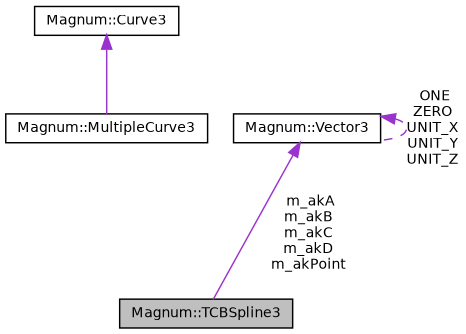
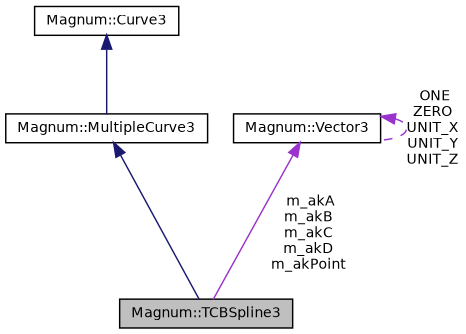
(107, 82) -> (107, 82)
none -> (160, 227)
